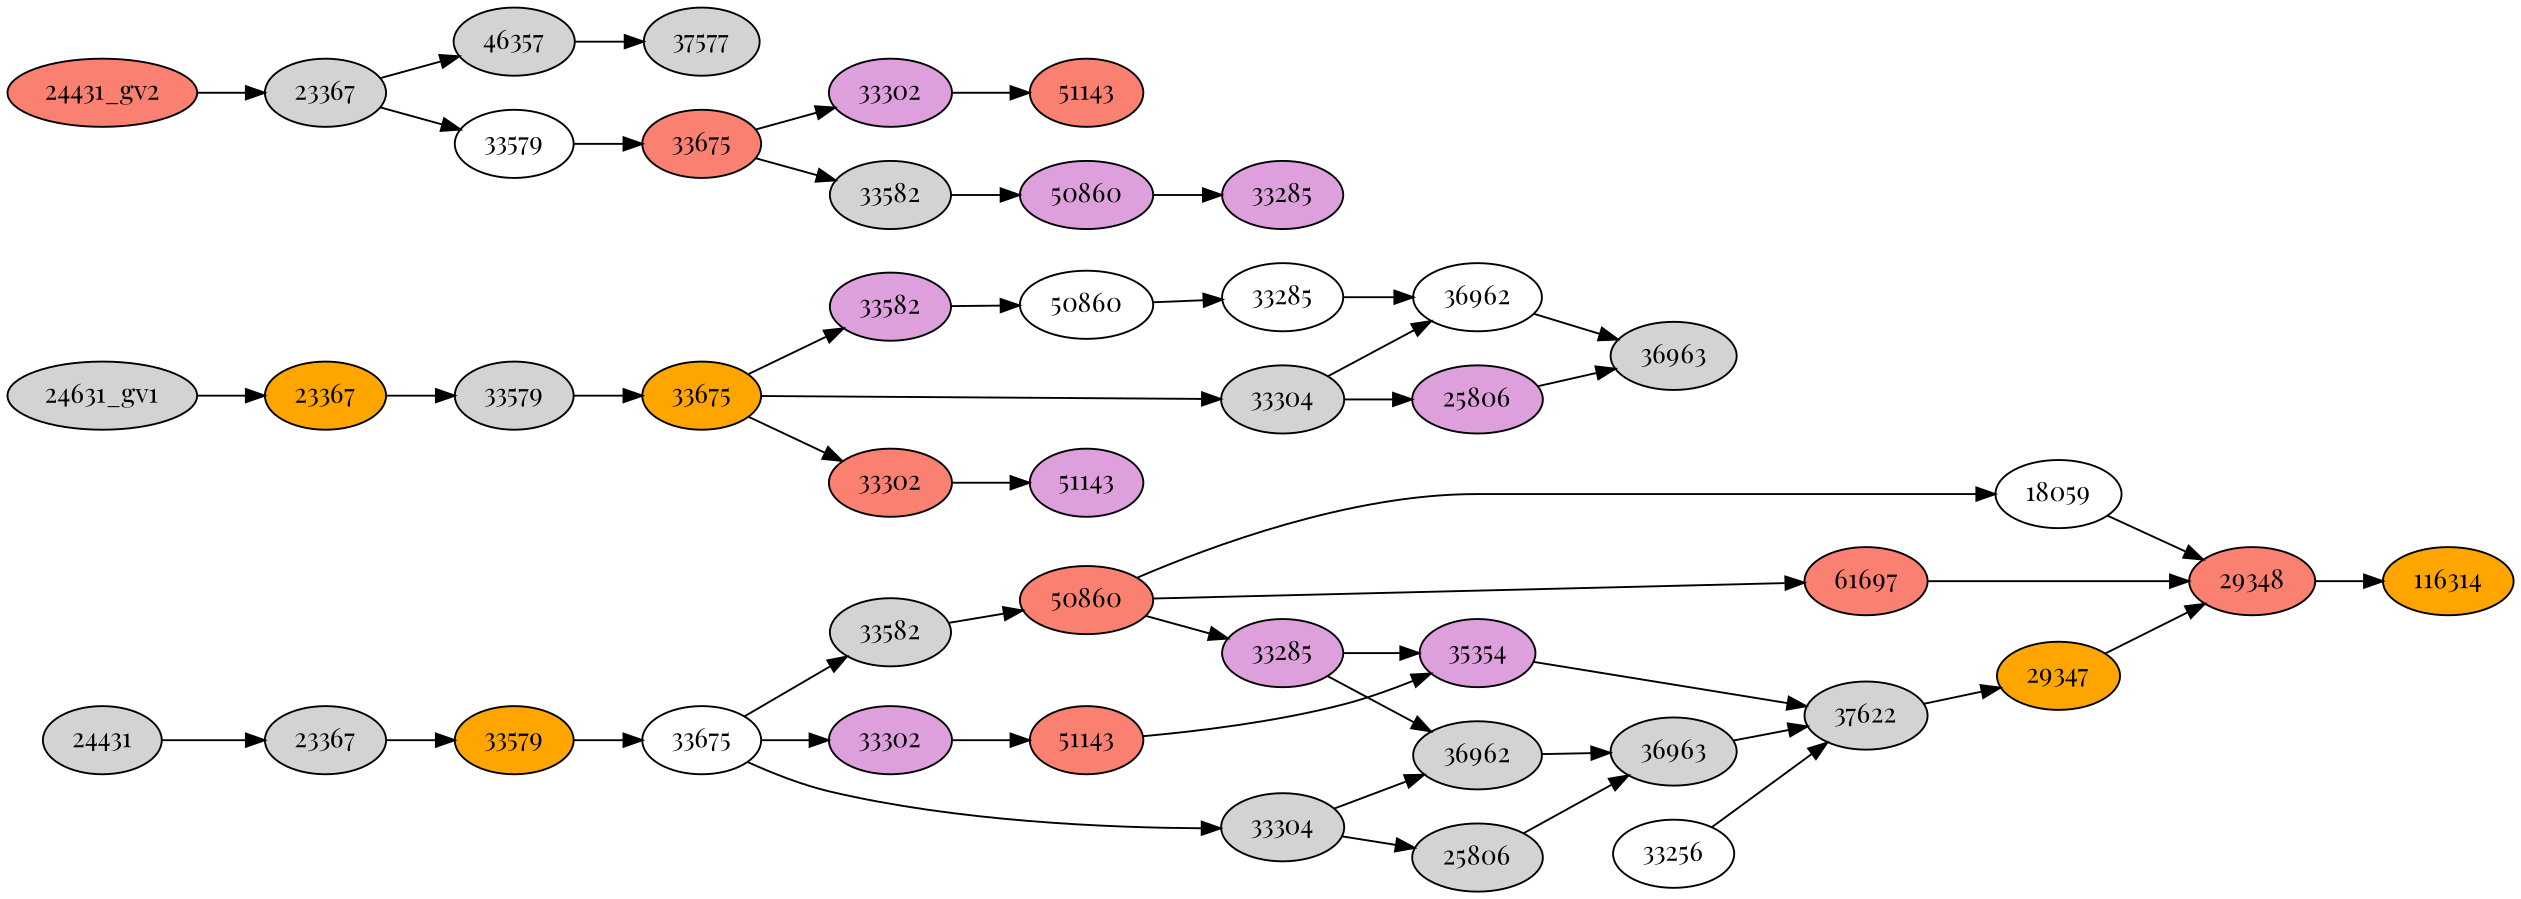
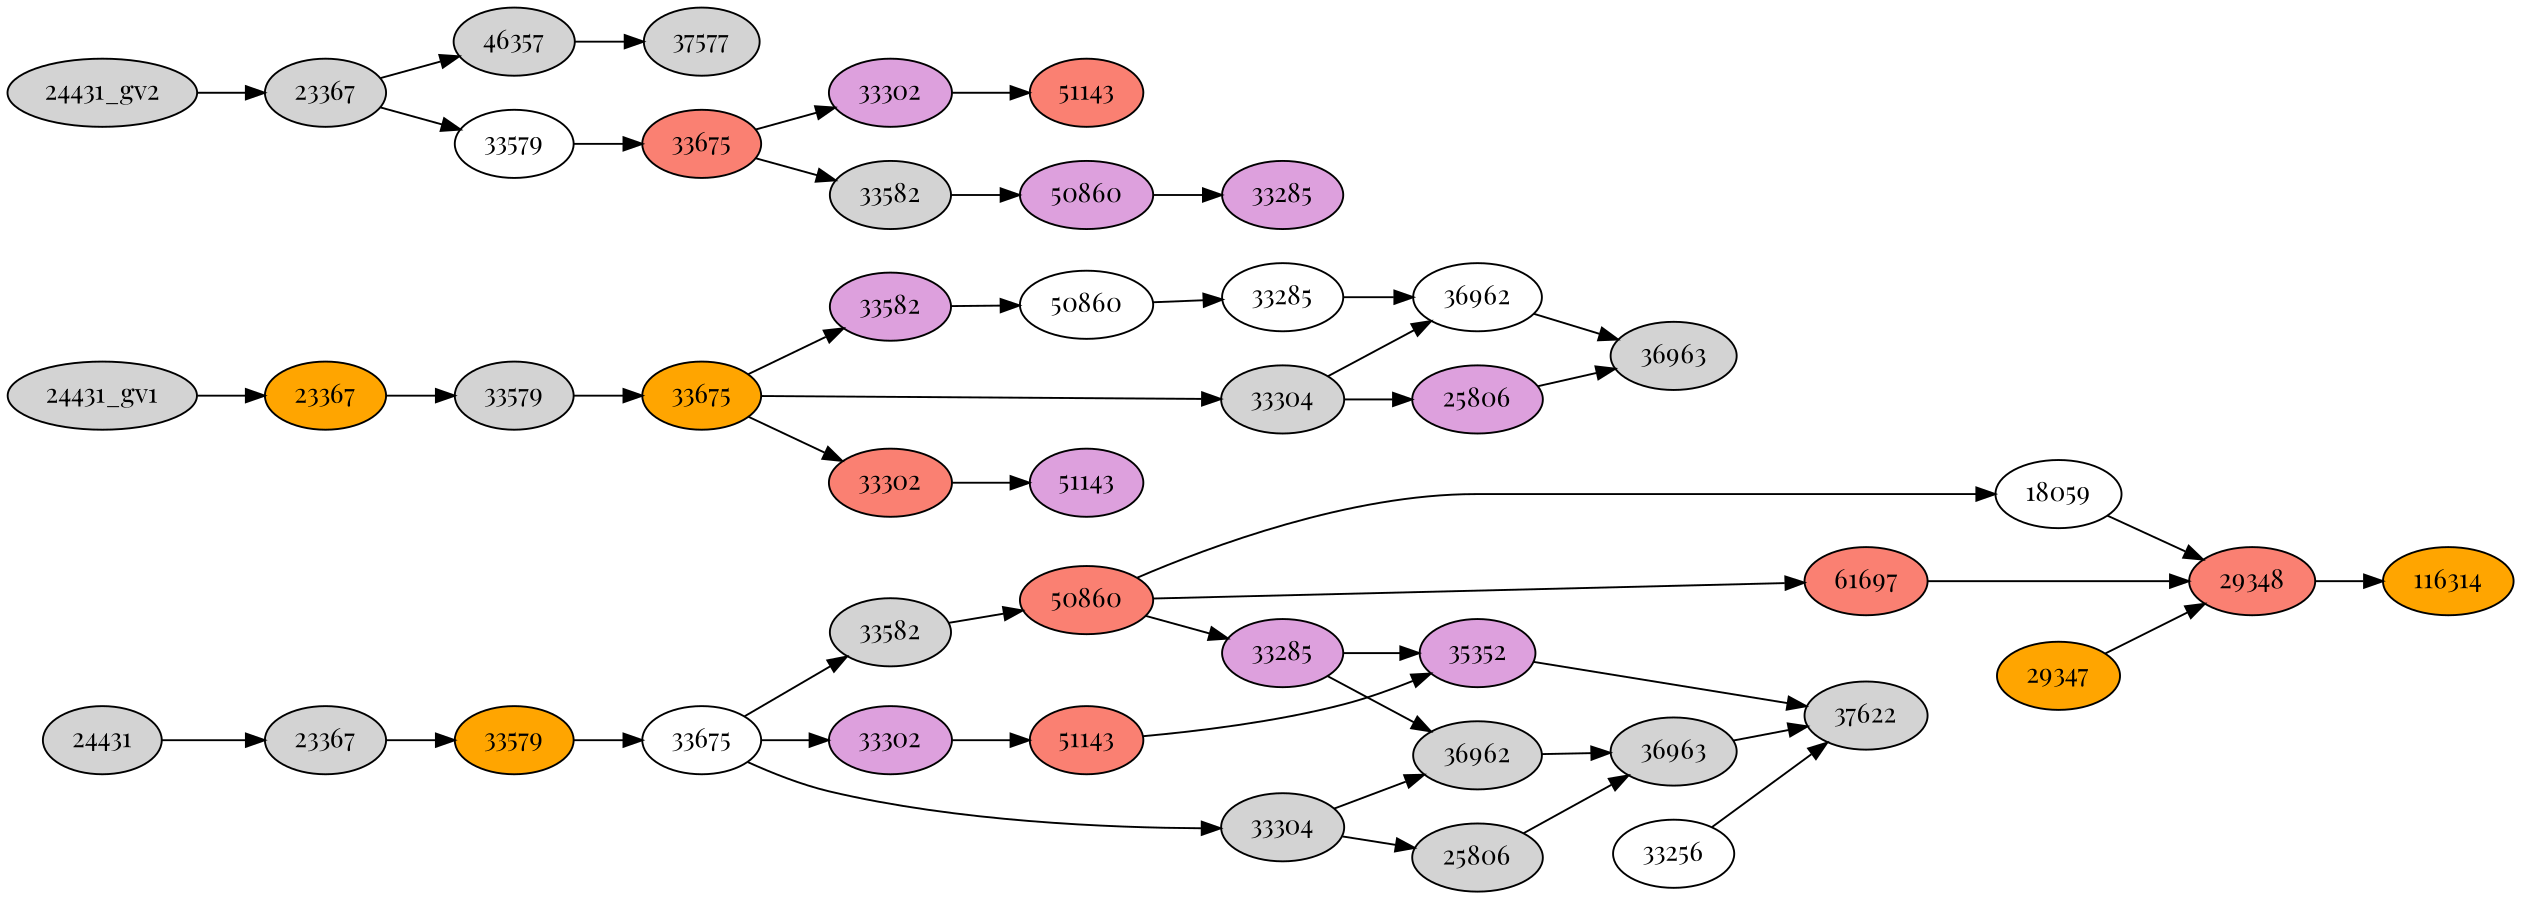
(102, 93) -> (102, 93)
(102, 396) -> (102, 396)
(1478, 653) -> (1478, 653)
(1953, 698) -> none
